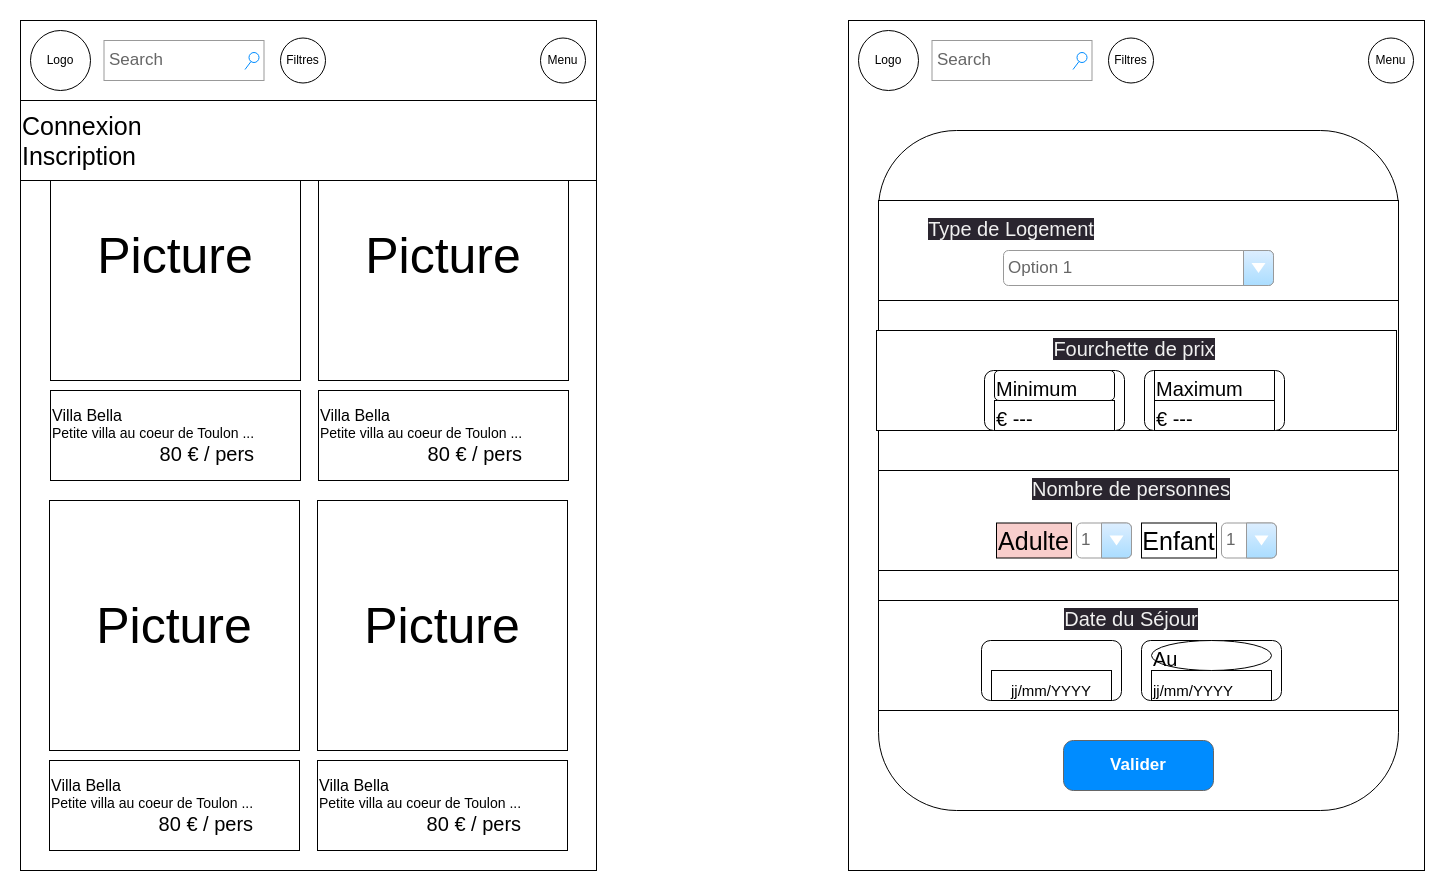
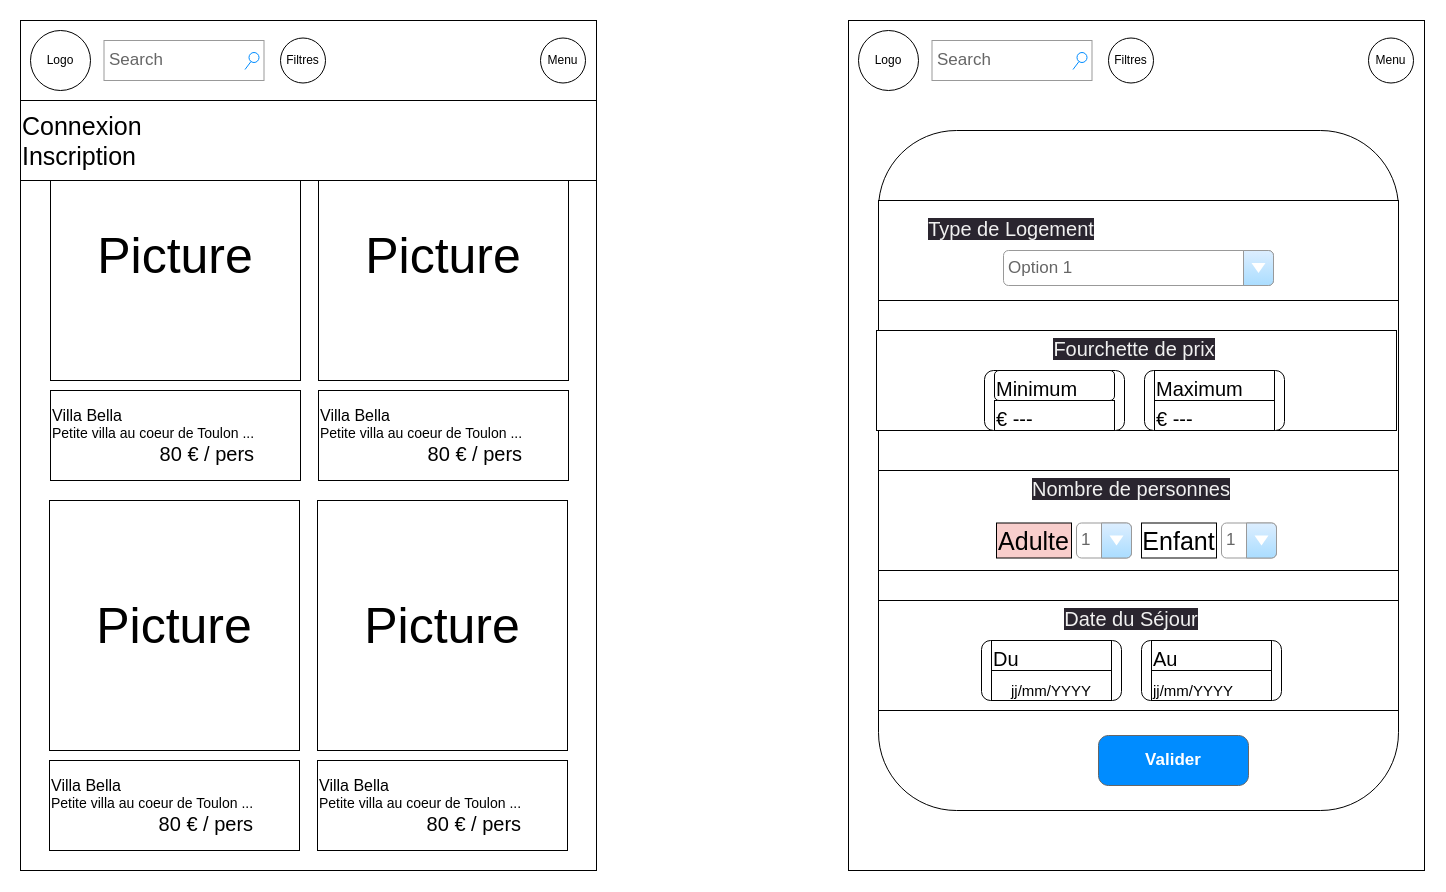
none -> (1052, 656)
(1212, 656) -> (1212, 656)
(1139, 766) -> (1174, 761)
